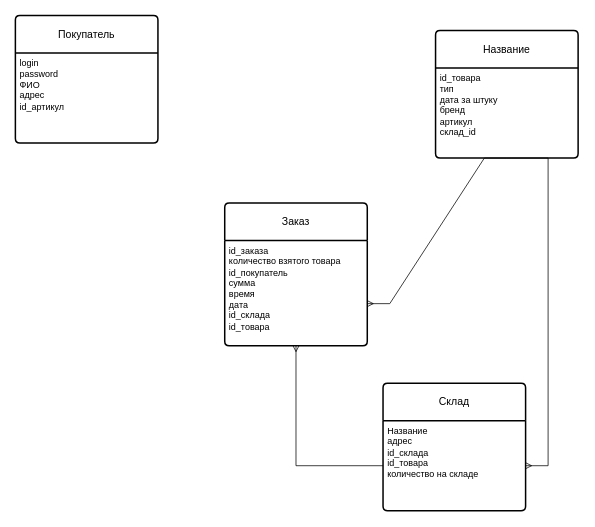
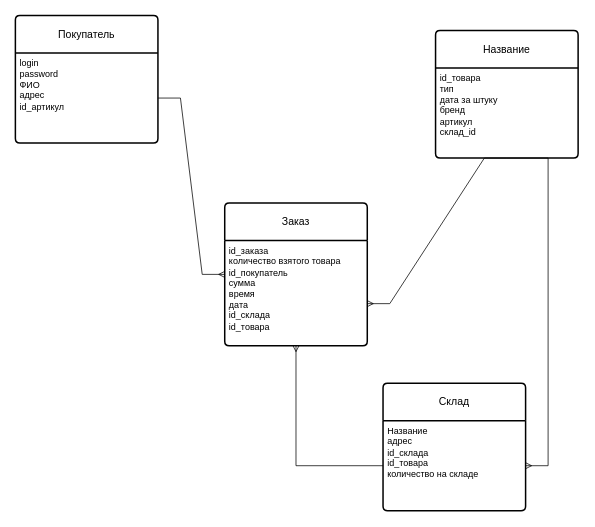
none -> (192, 194)
